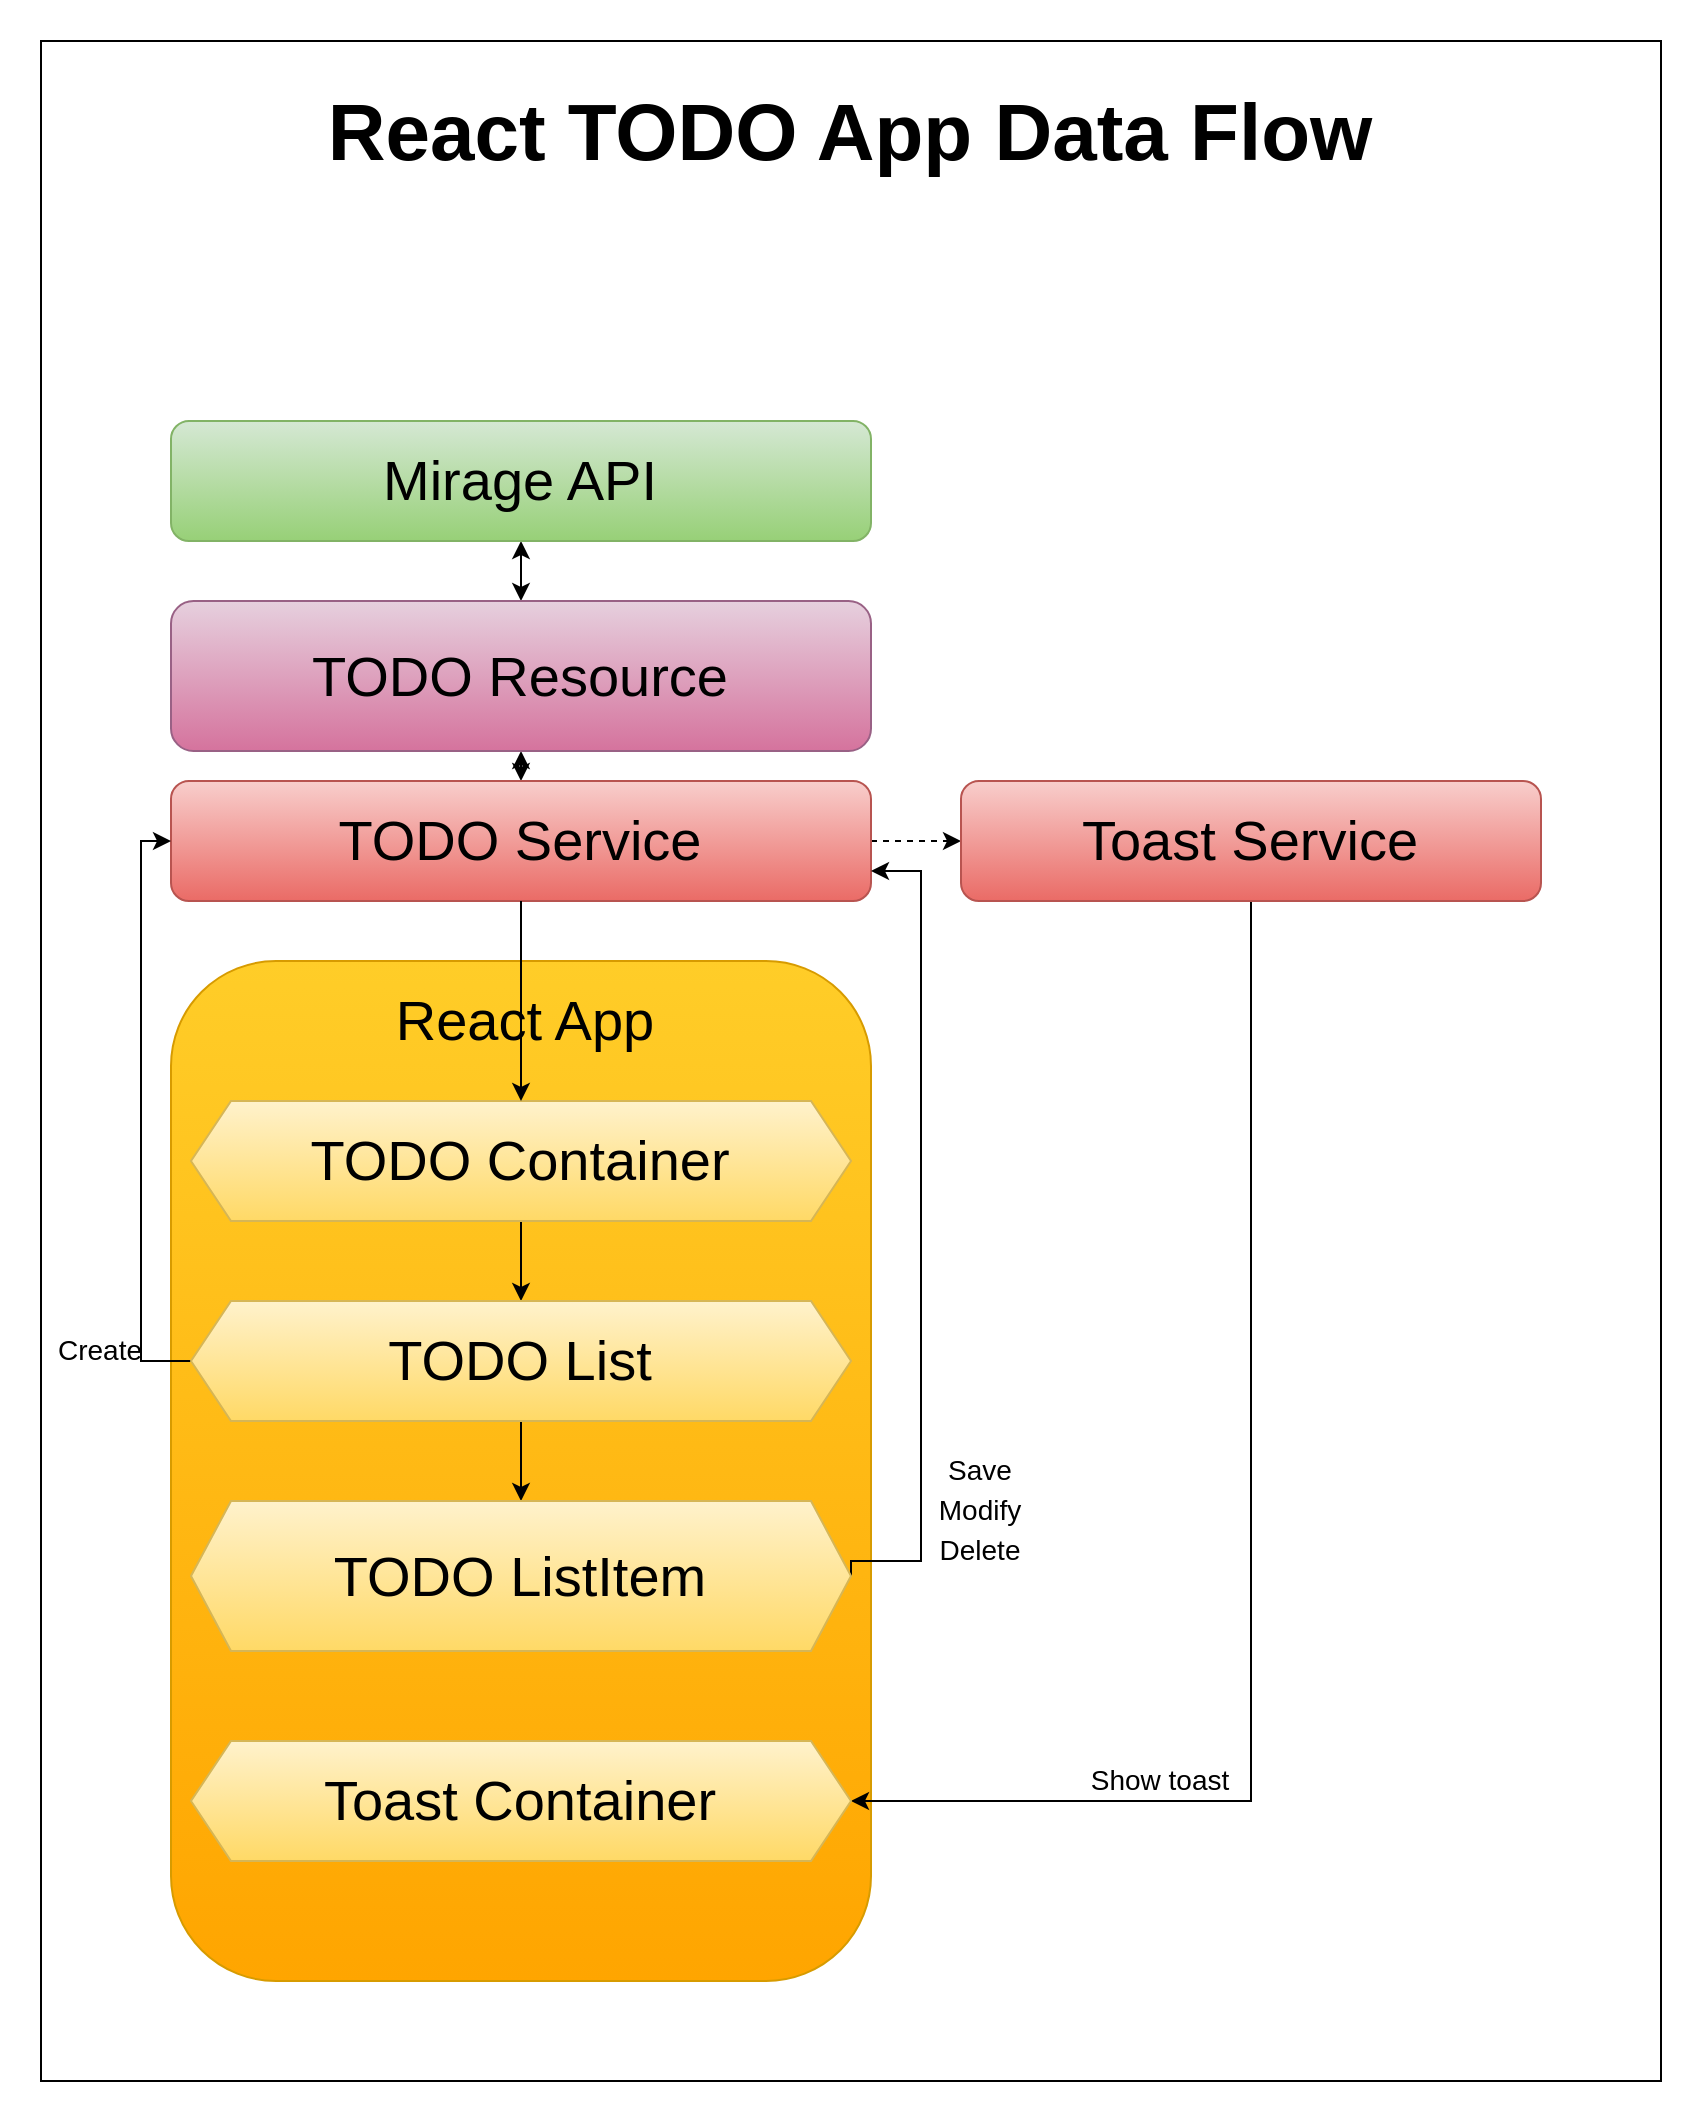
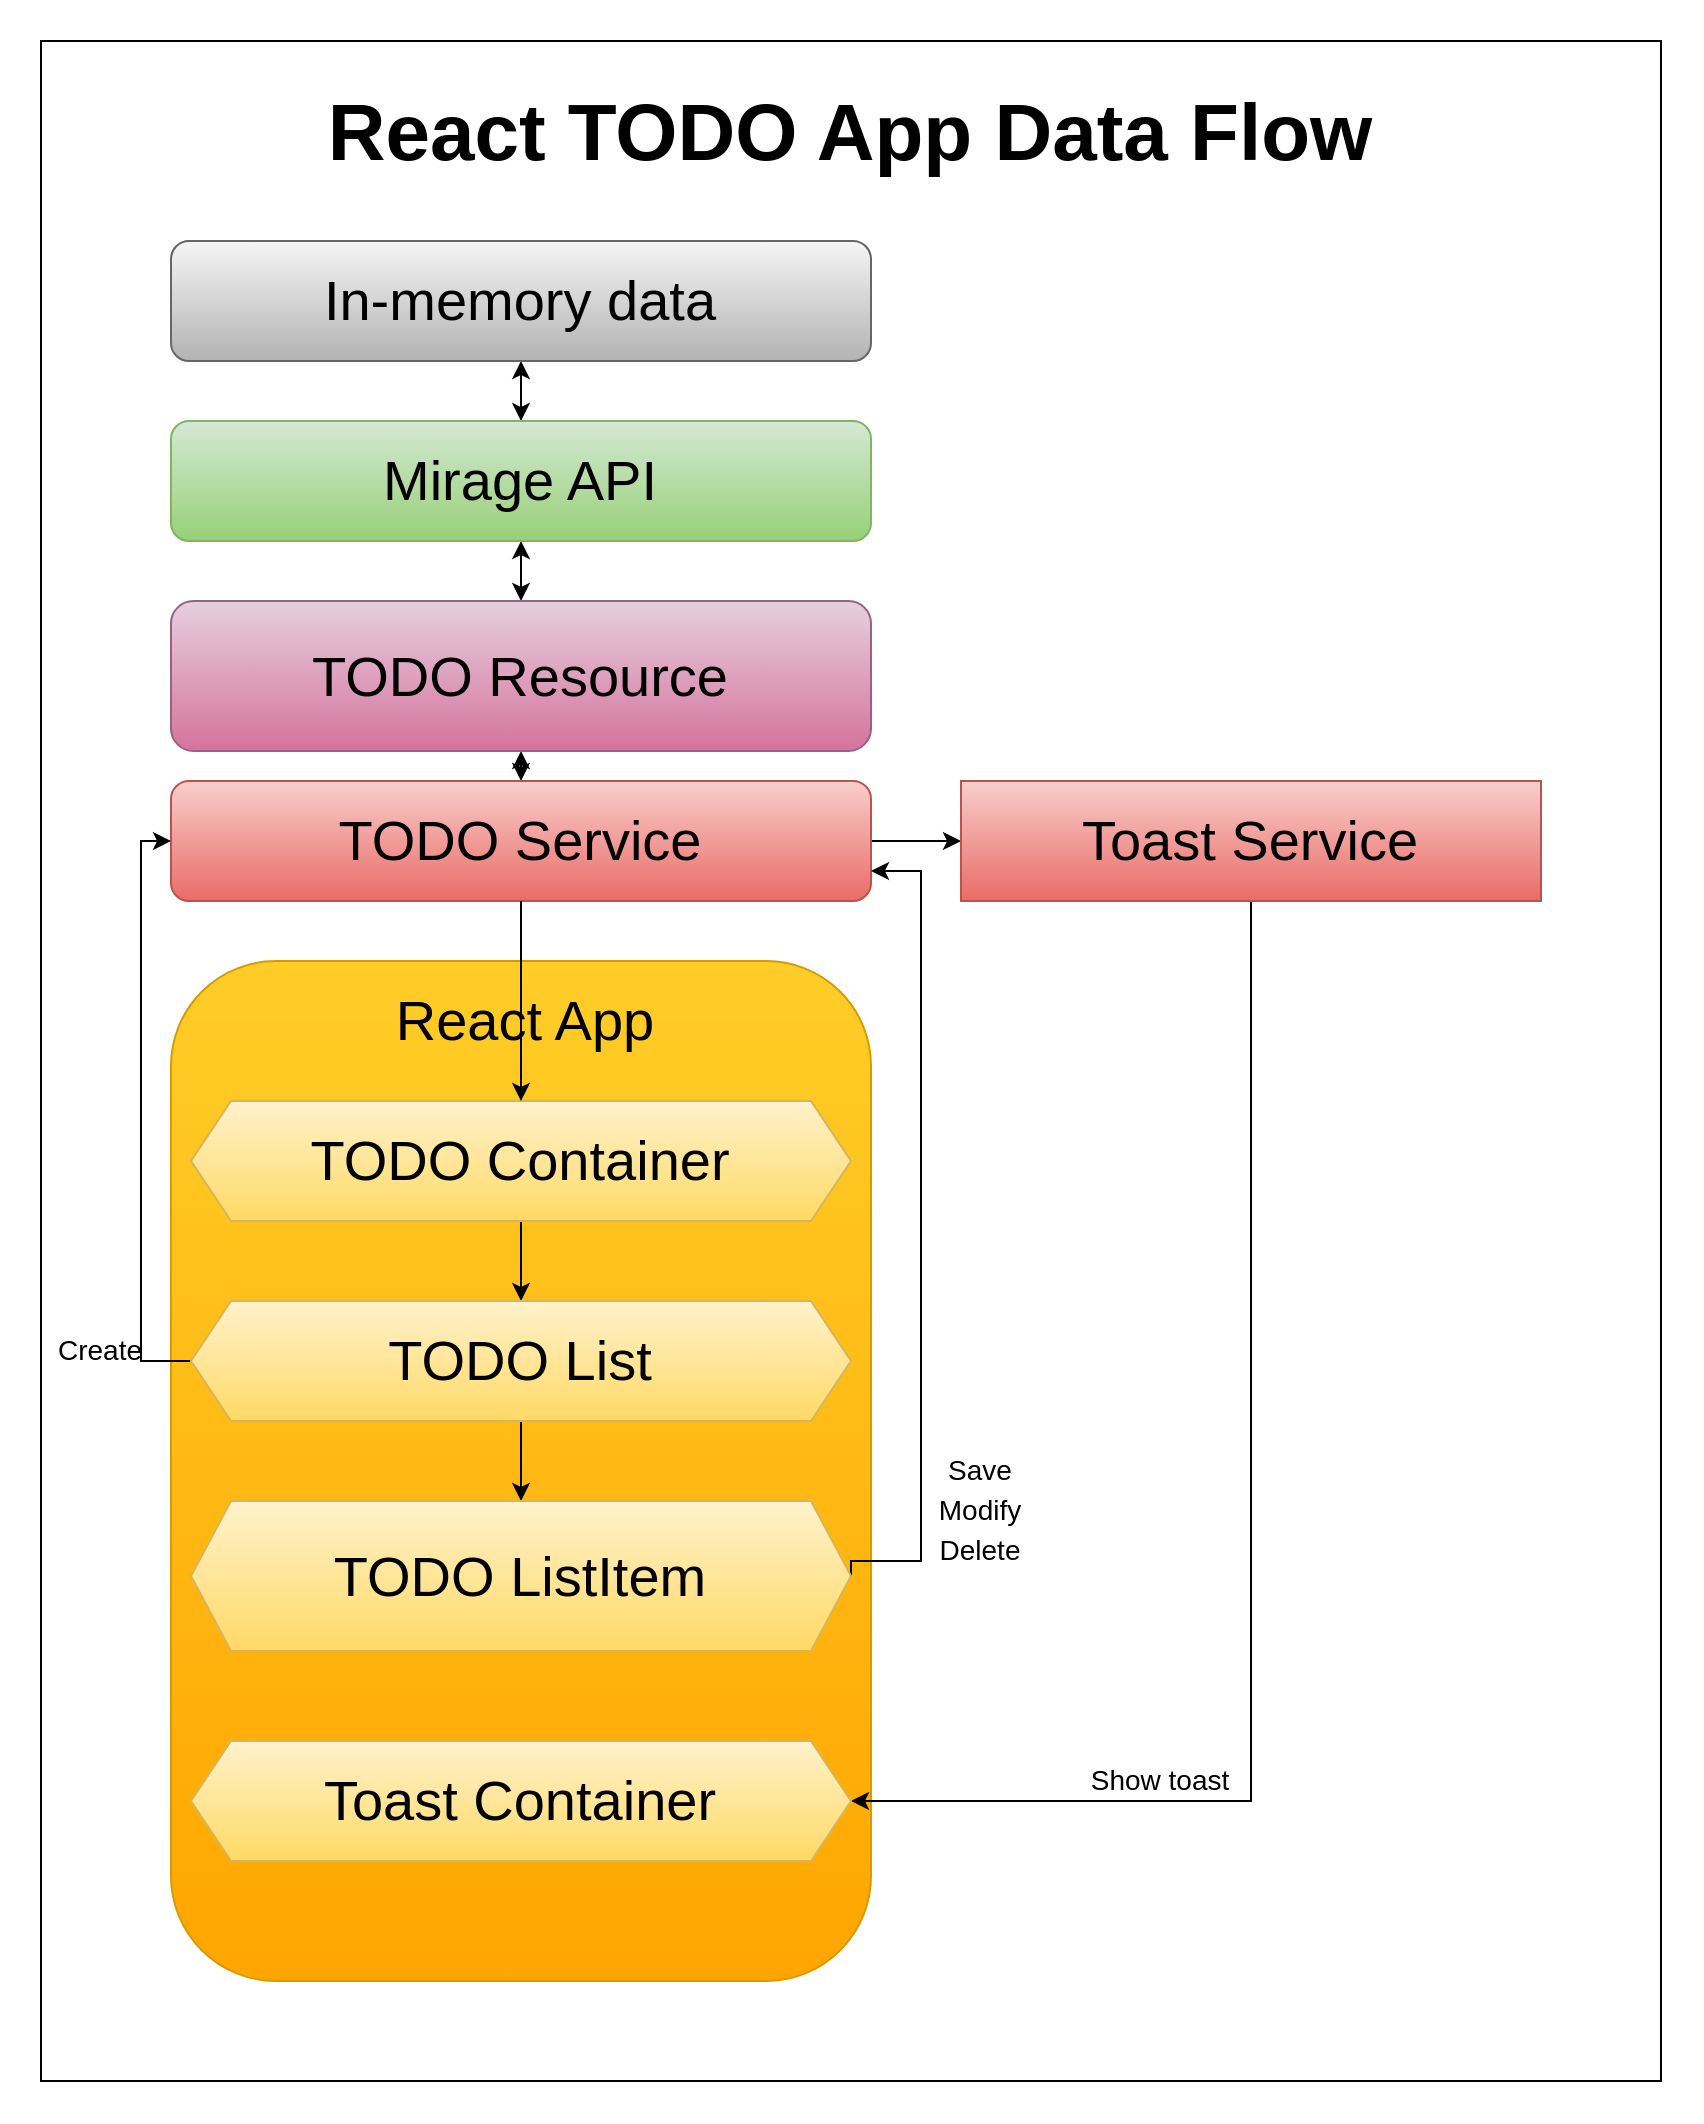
none -> (521, 301)
none -> (521, 391)
(908, 841) -> (908, 841)
(1251, 841) -> (1251, 841)
